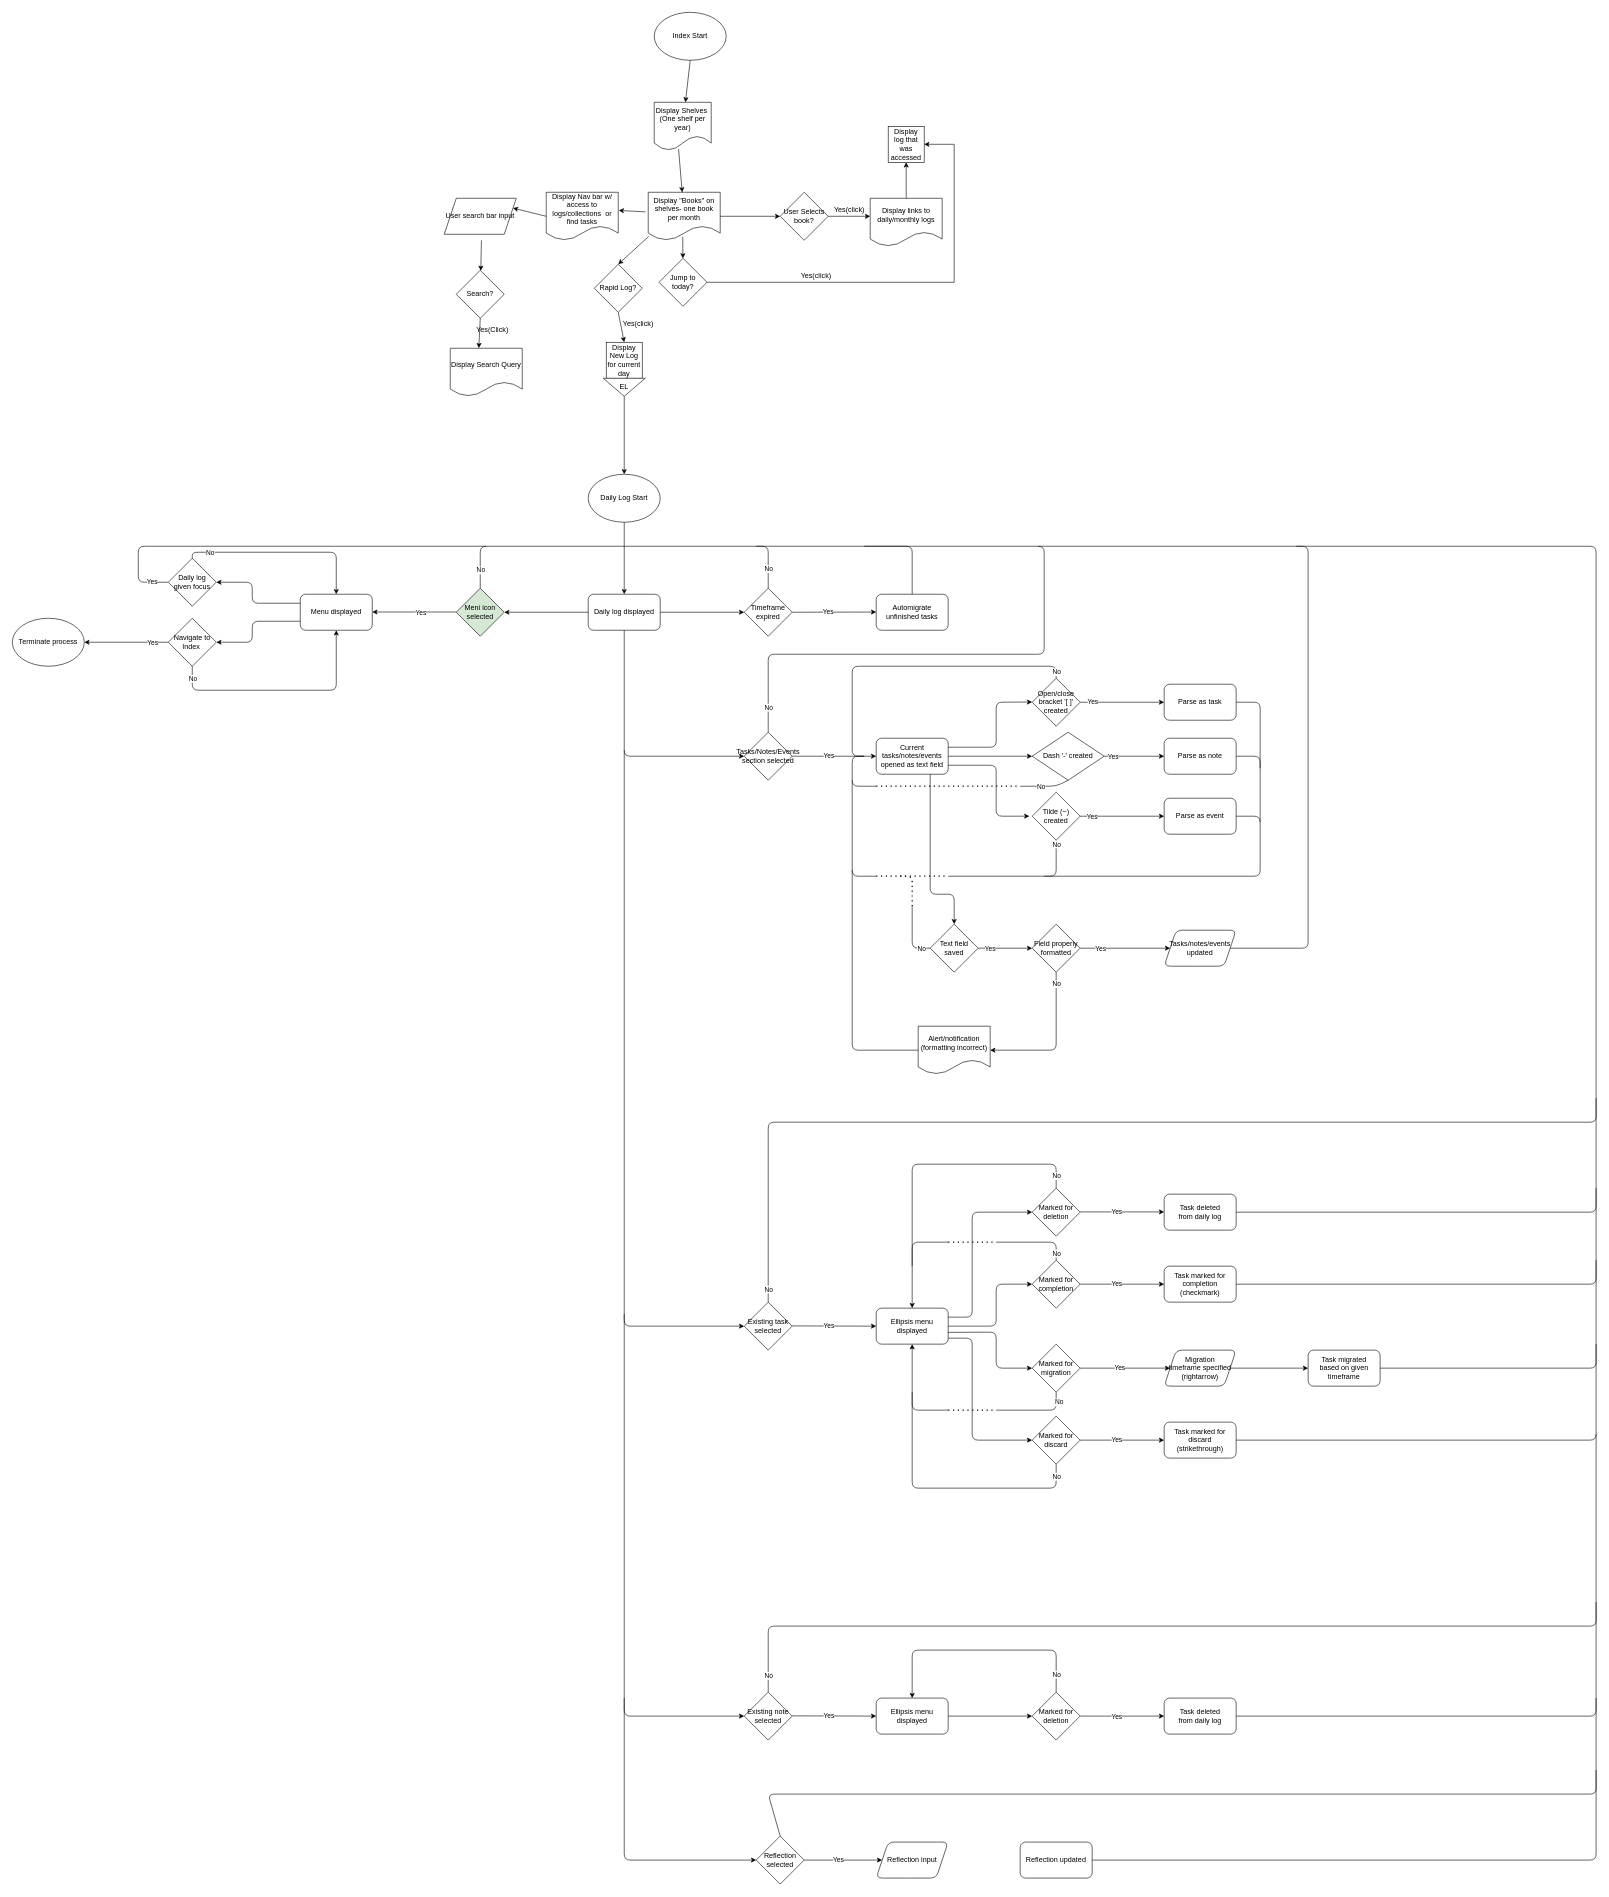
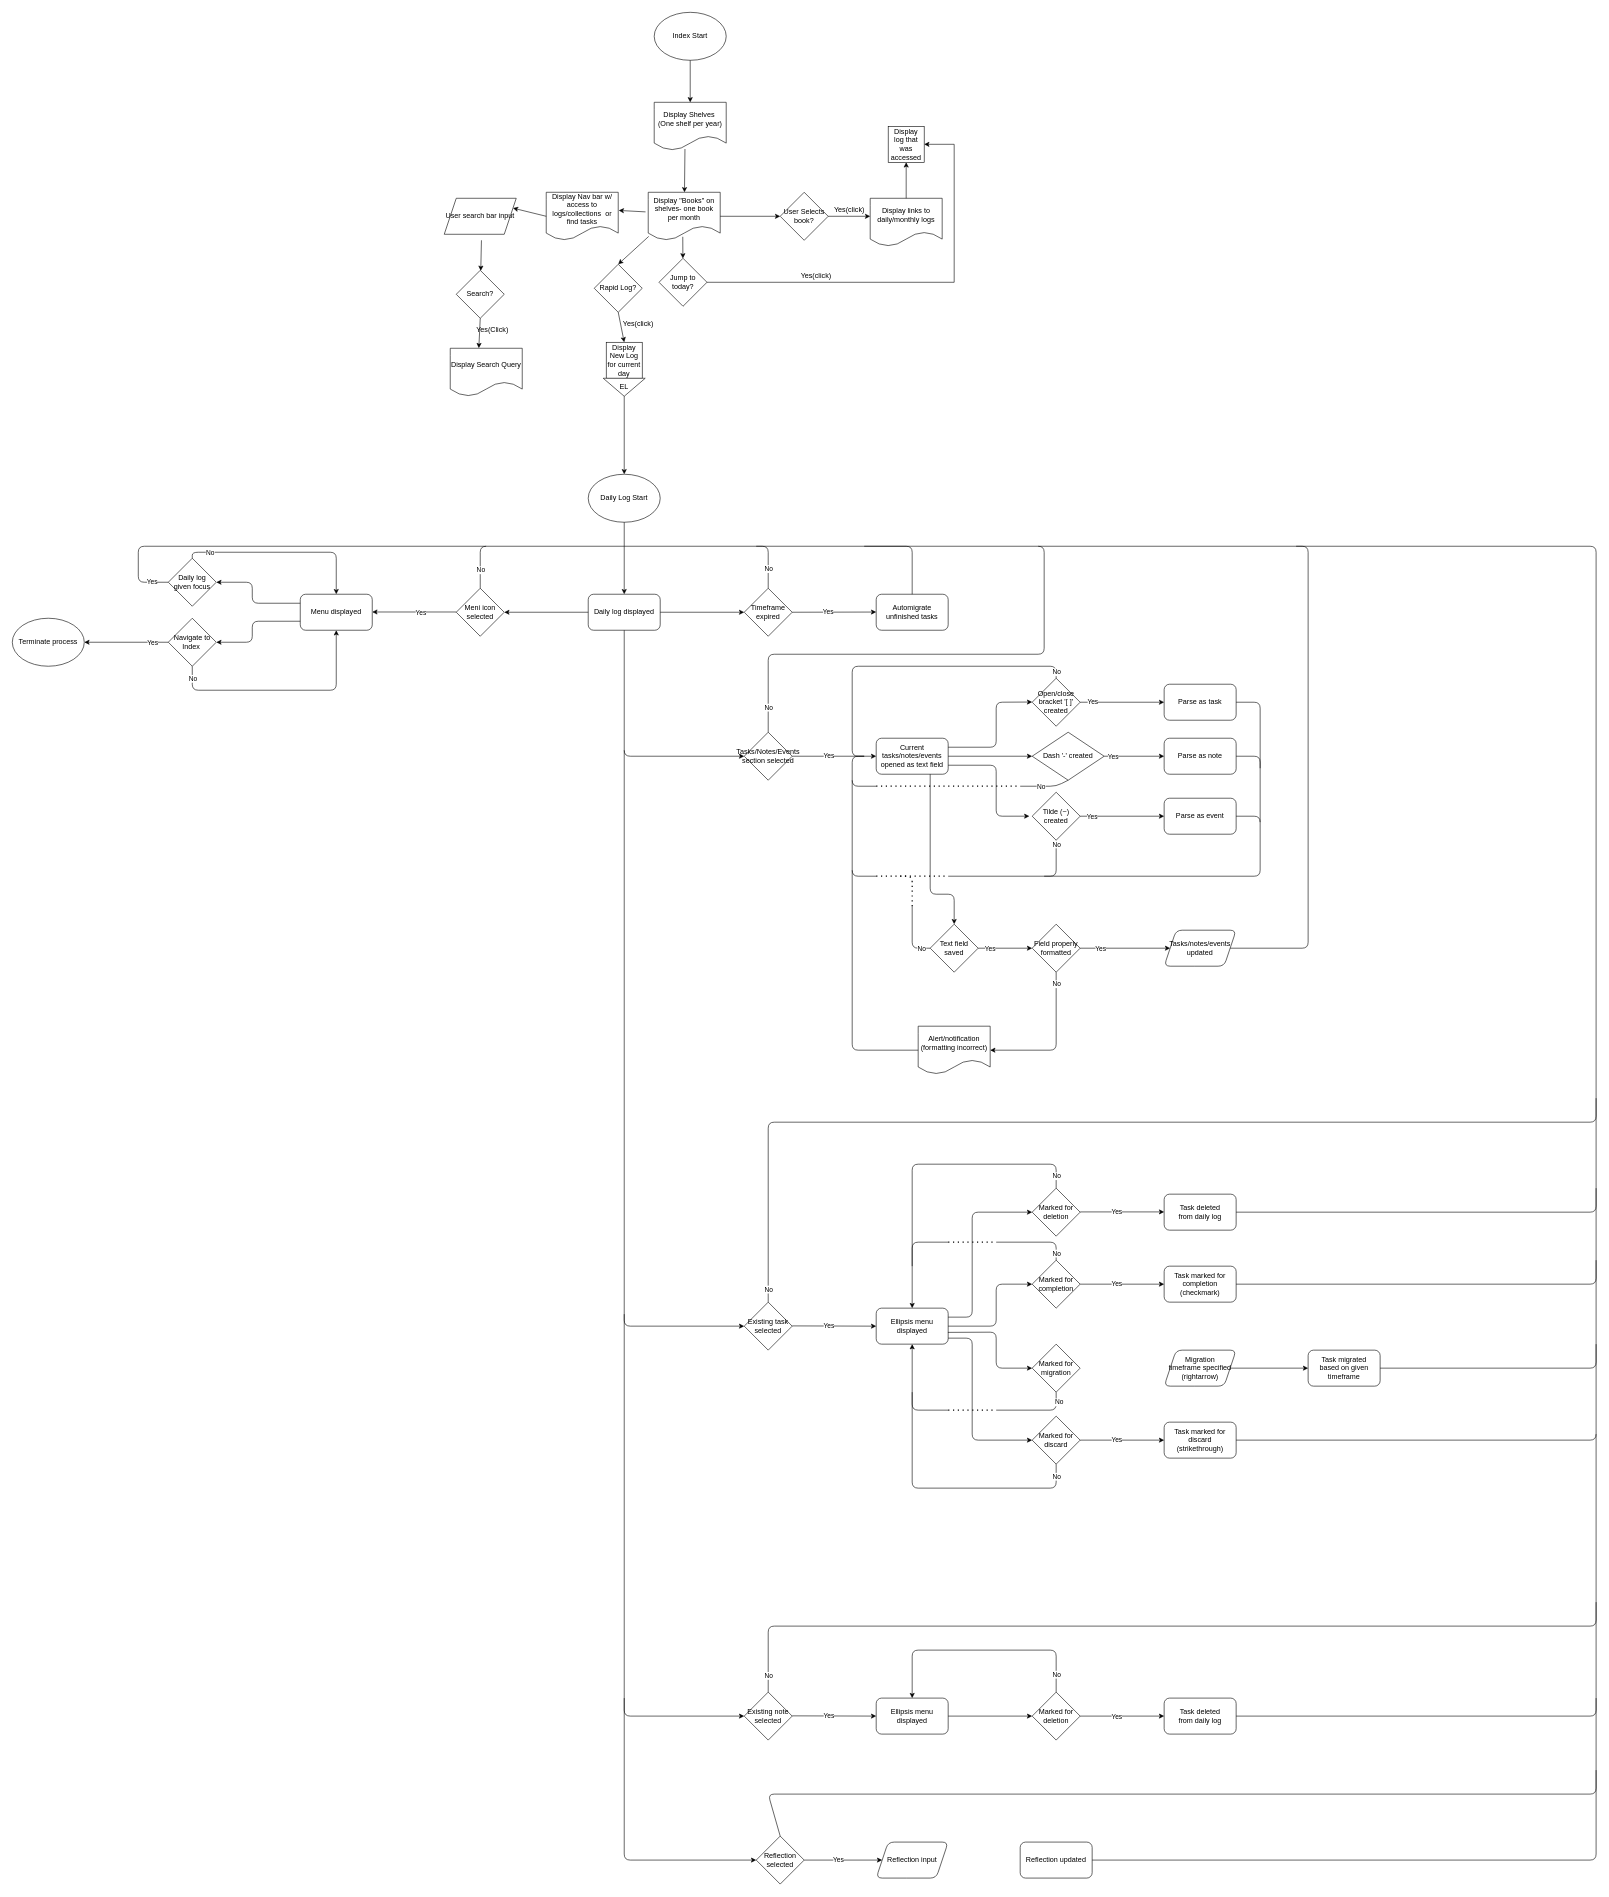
(683, 126) -> (690, 126)
(480, 612) -> (480, 612)
(1120, 1368) -> none
